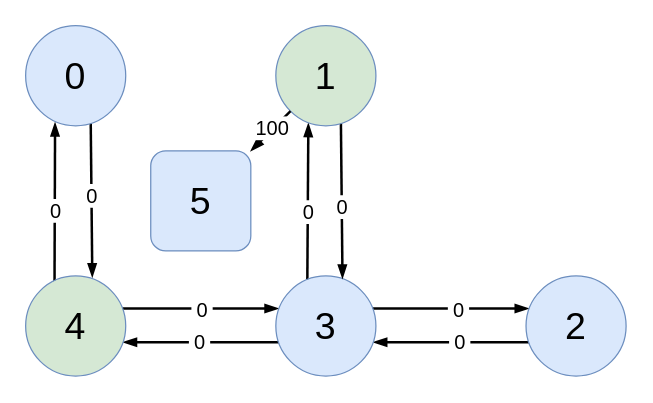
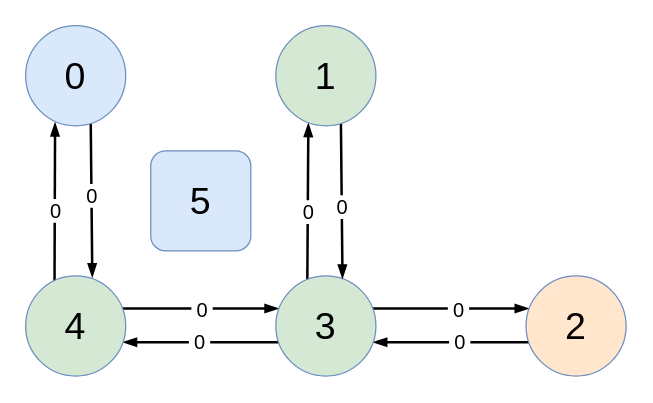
(275, 126) -> none
(326, 326) -> (326, 326)
(576, 326) -> (576, 326)
